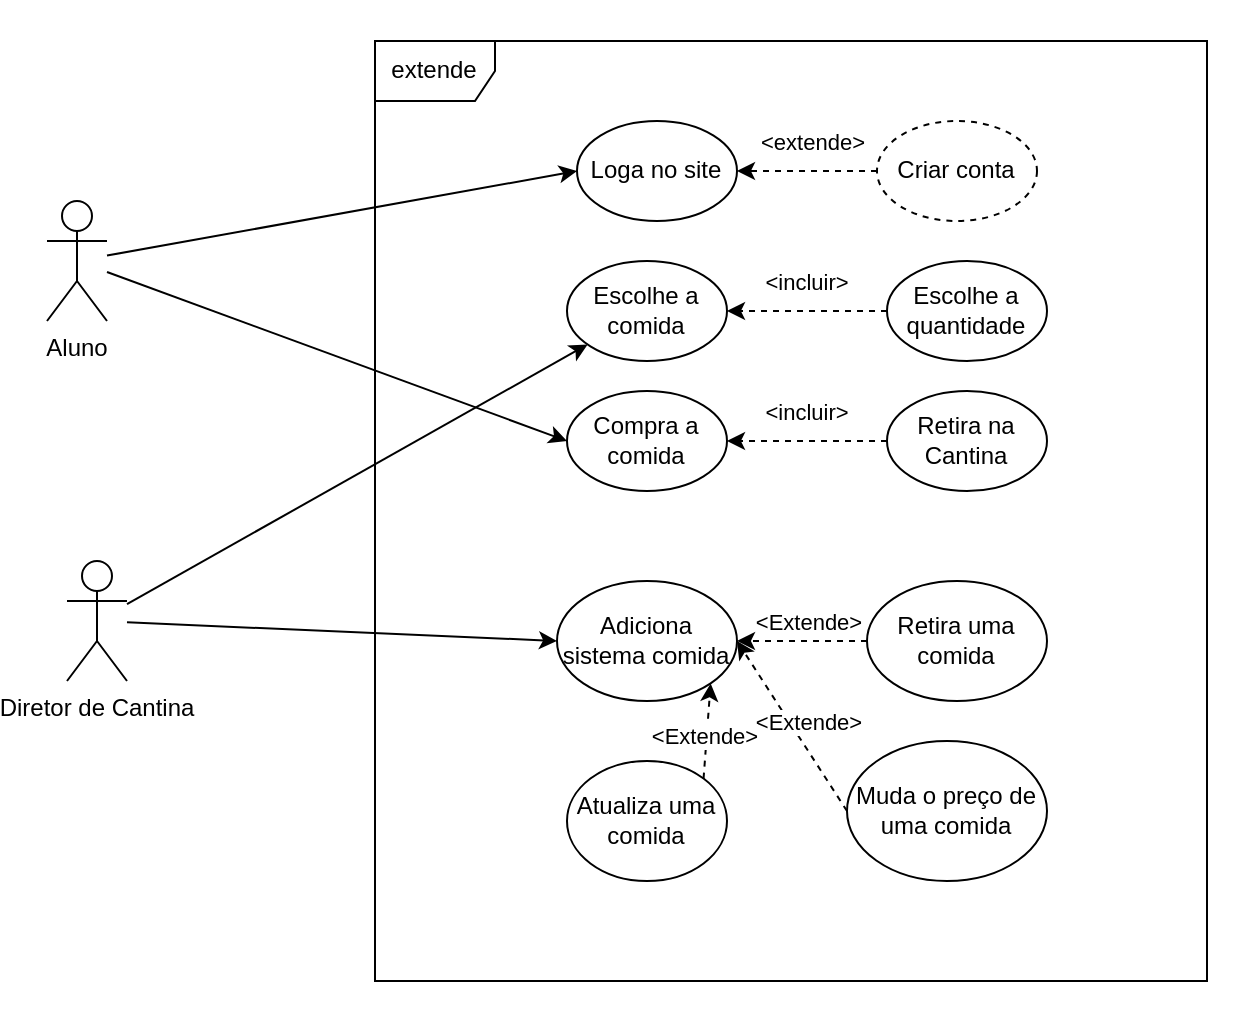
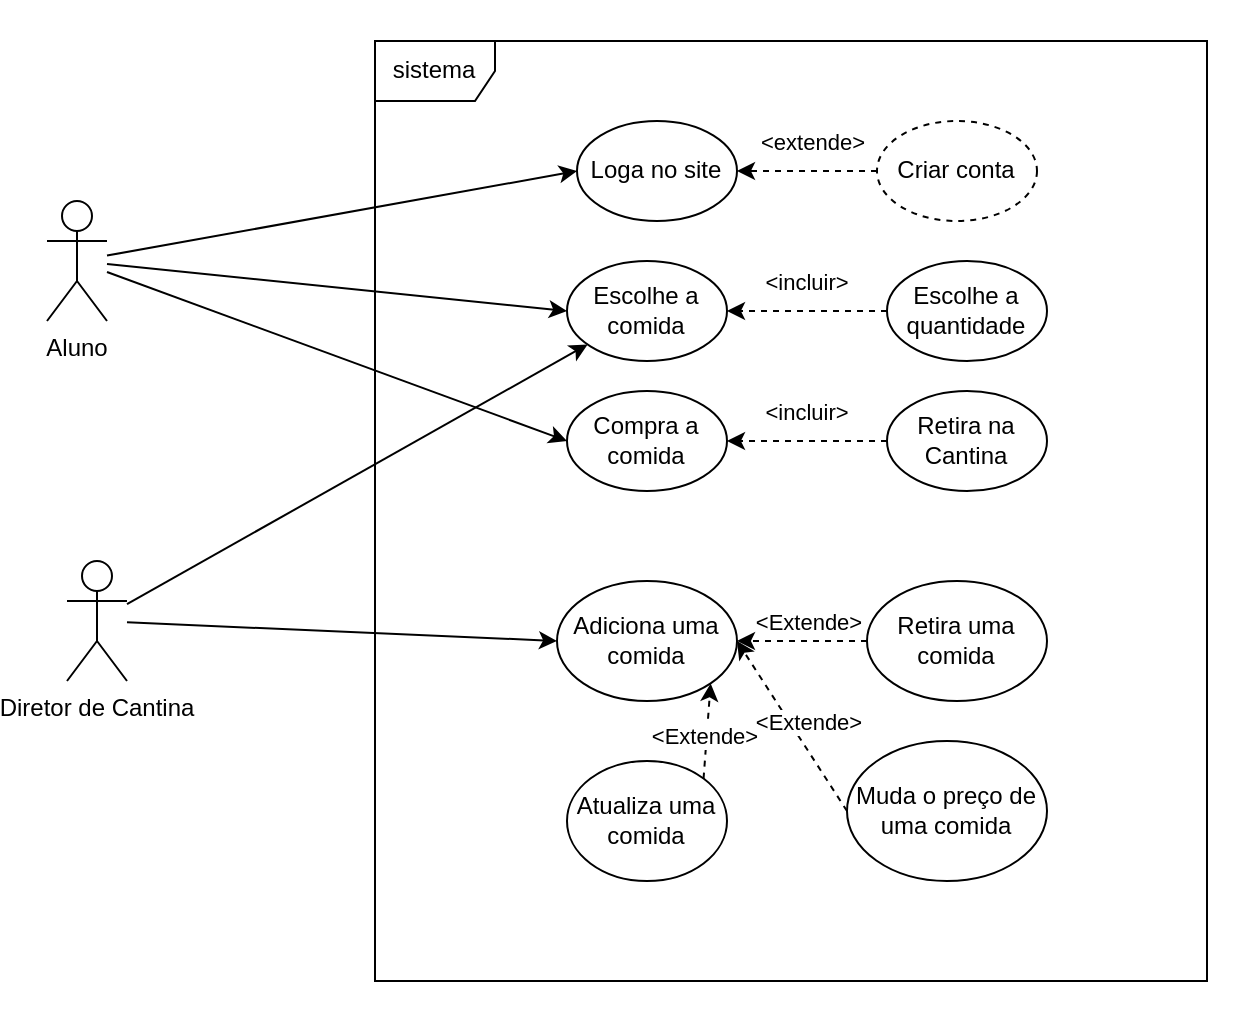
(435, 71) -> (435, 71)
none -> (330, 287)
(647, 641) -> (647, 641)
